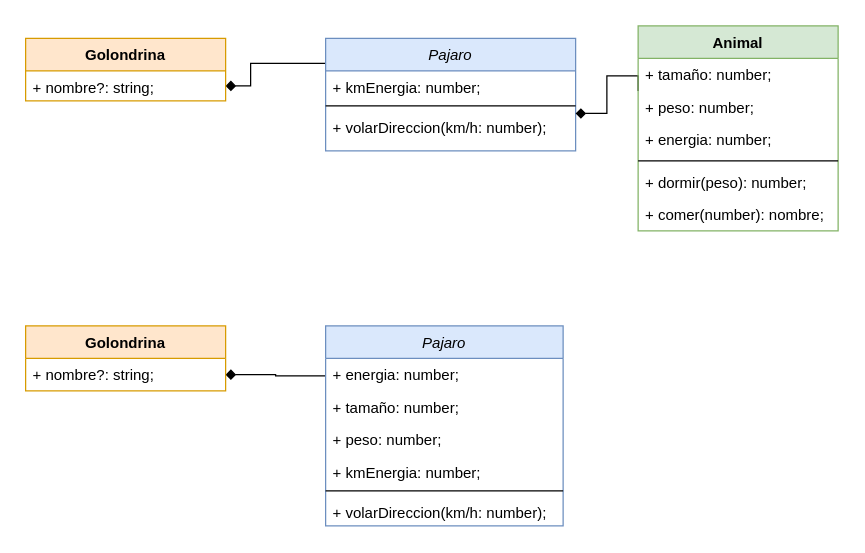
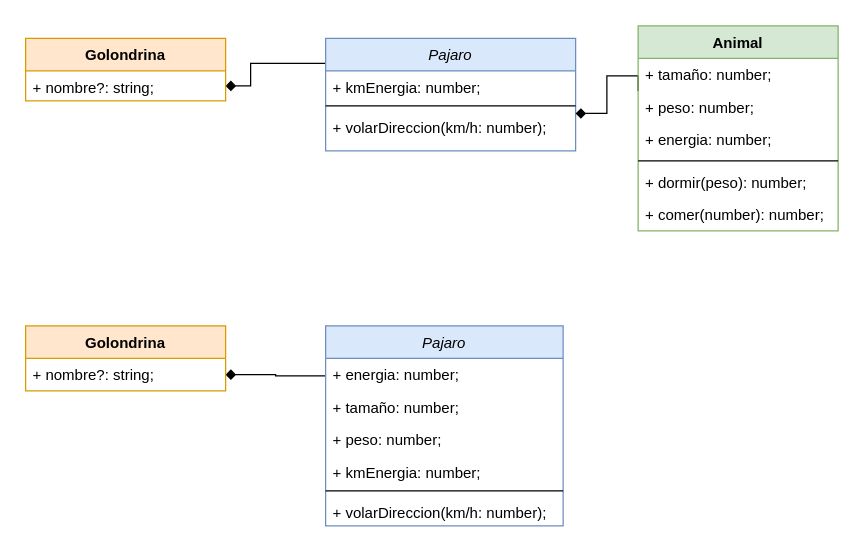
(738, 215) -> (738, 215)
